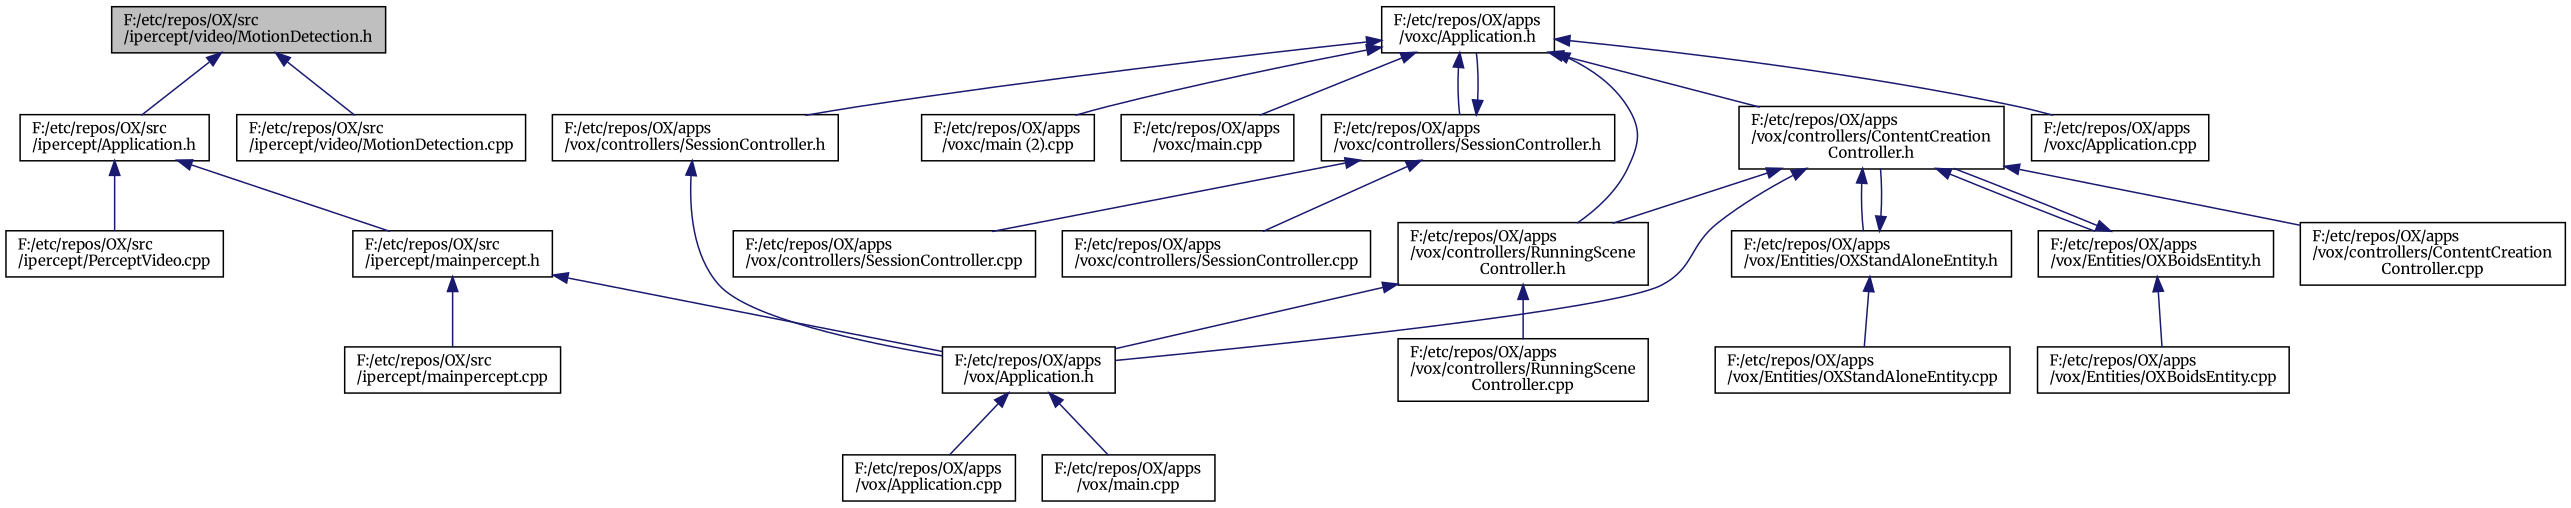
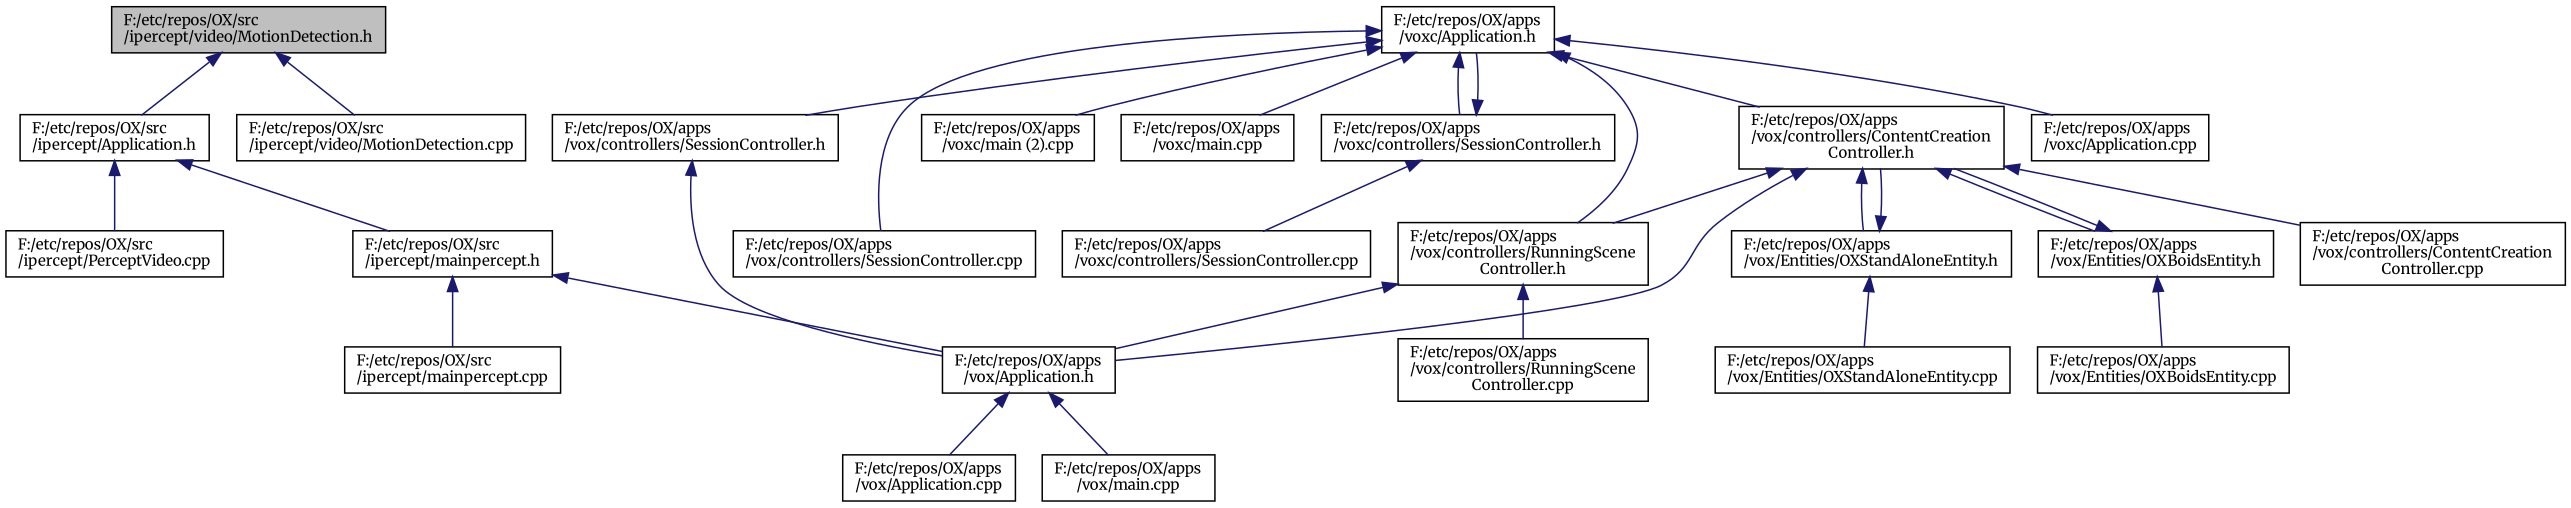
(1169, 197) -> (1066, 52)
